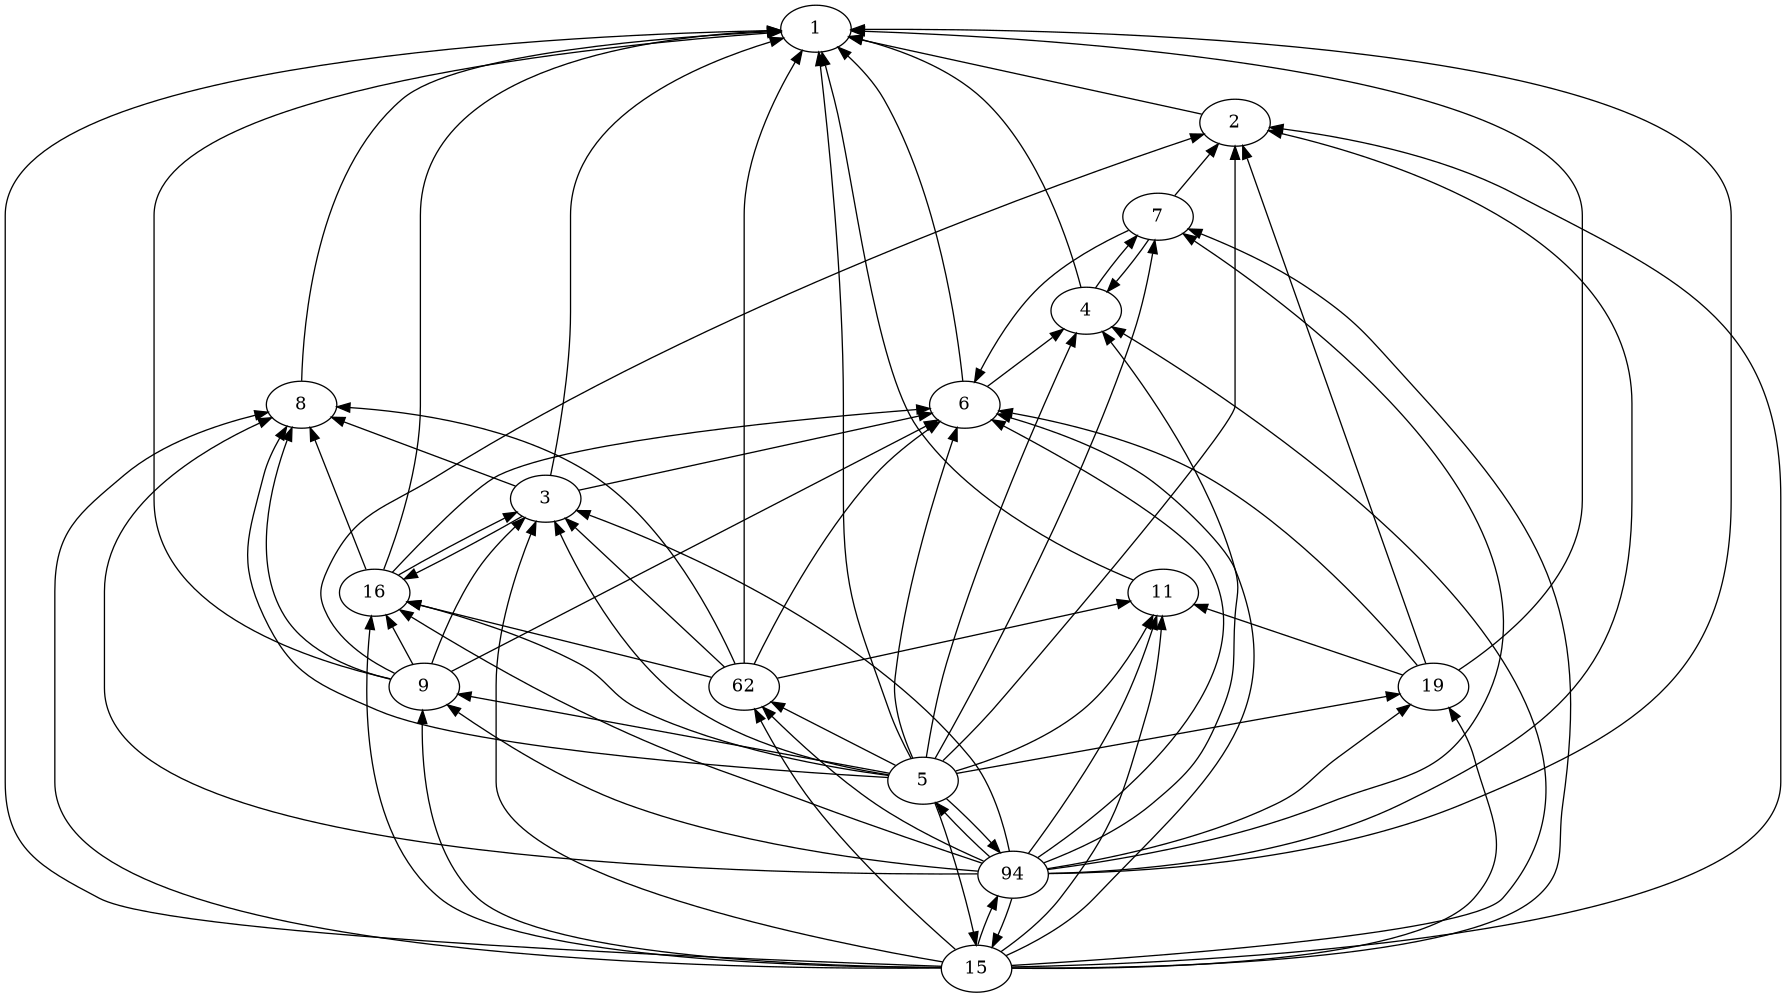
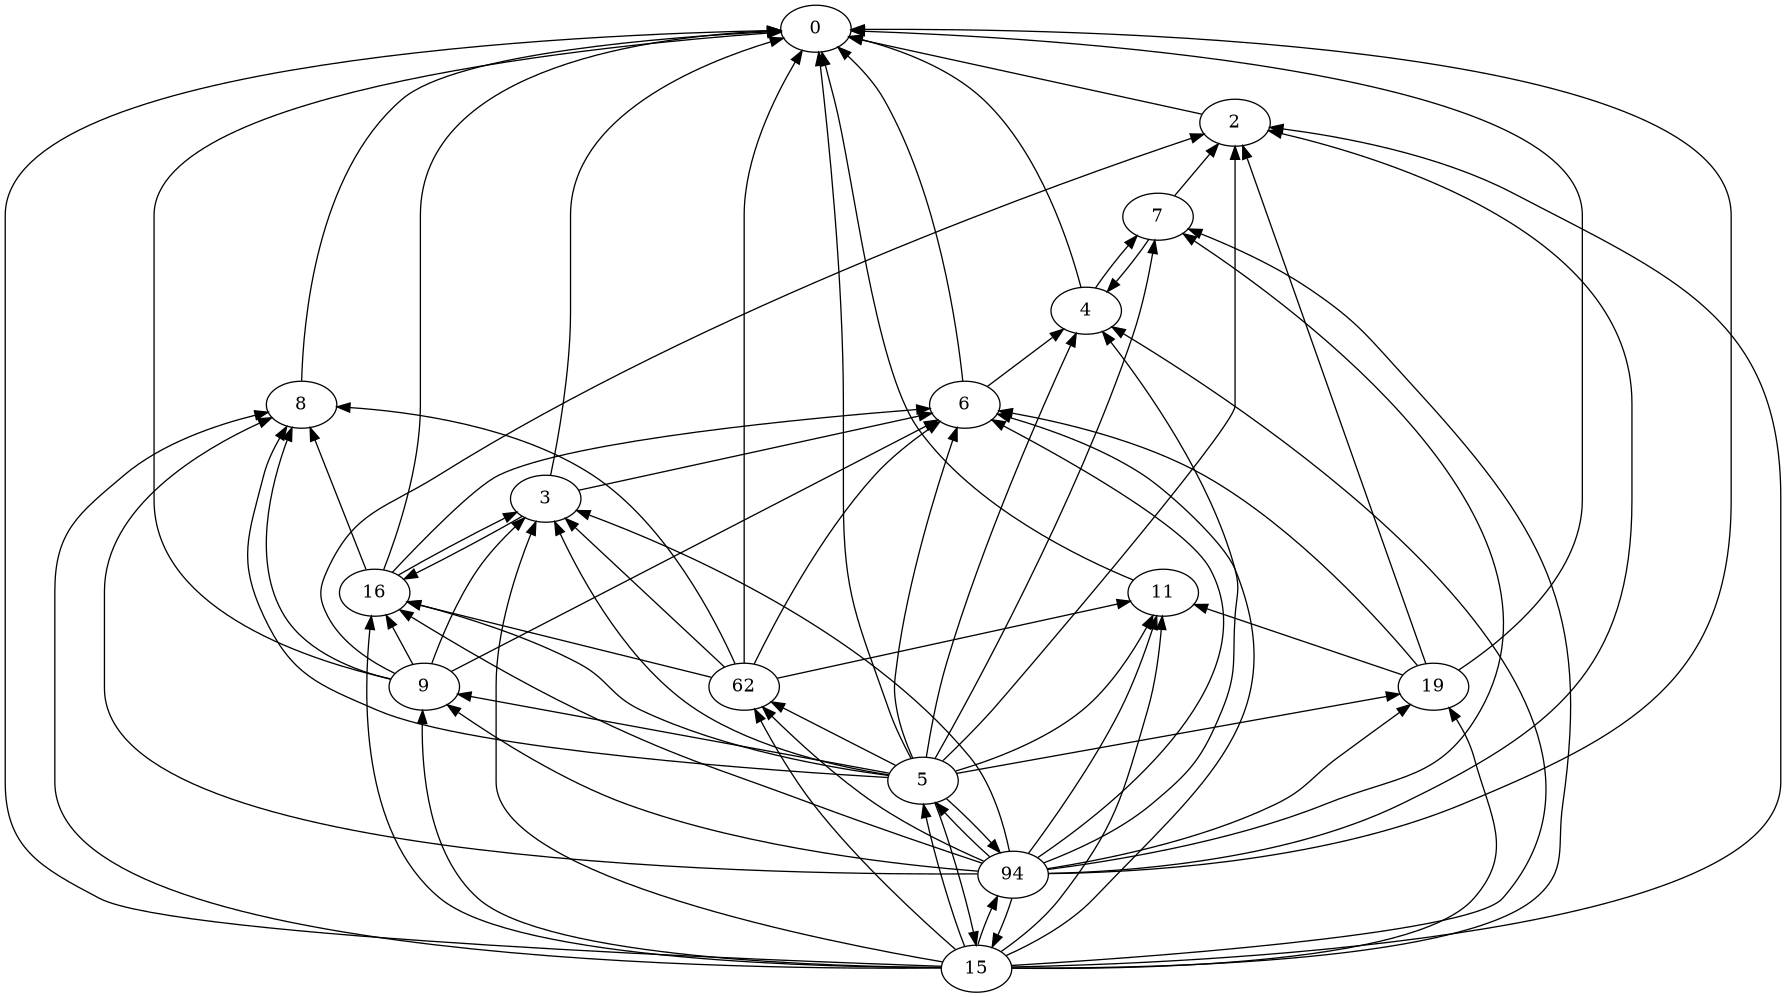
(816, 29) -> (816, 29)
(1041, 286) -> none
(430, 454) -> none
none -> (943, 882)
